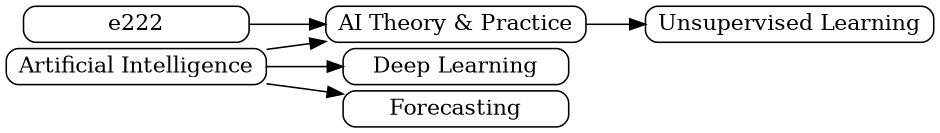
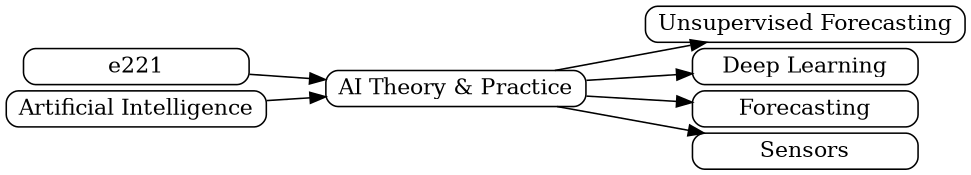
(136, 24) -> (136, 67)
(790, 24) -> (805, 24)
(297, 67) -> (632, 77)
(297, 88) -> (632, 99)
none -> (805, 151)
